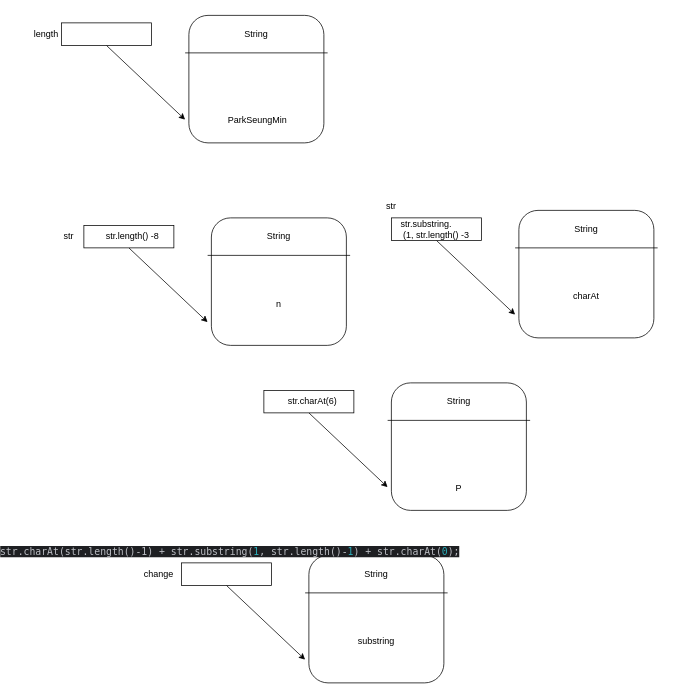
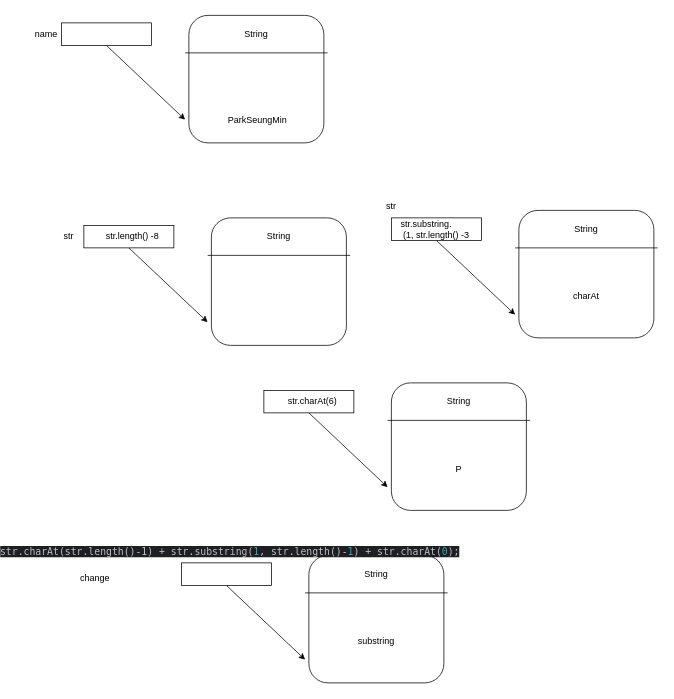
(46, 34) -> (46, 34)
(279, 304) -> none
(459, 488) -> (459, 469)
(159, 574) -> (95, 578)
